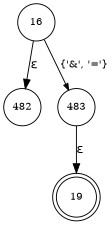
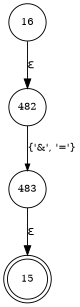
(55, 62) -> (27, 145)
(76, 197) -> (27, 279)
